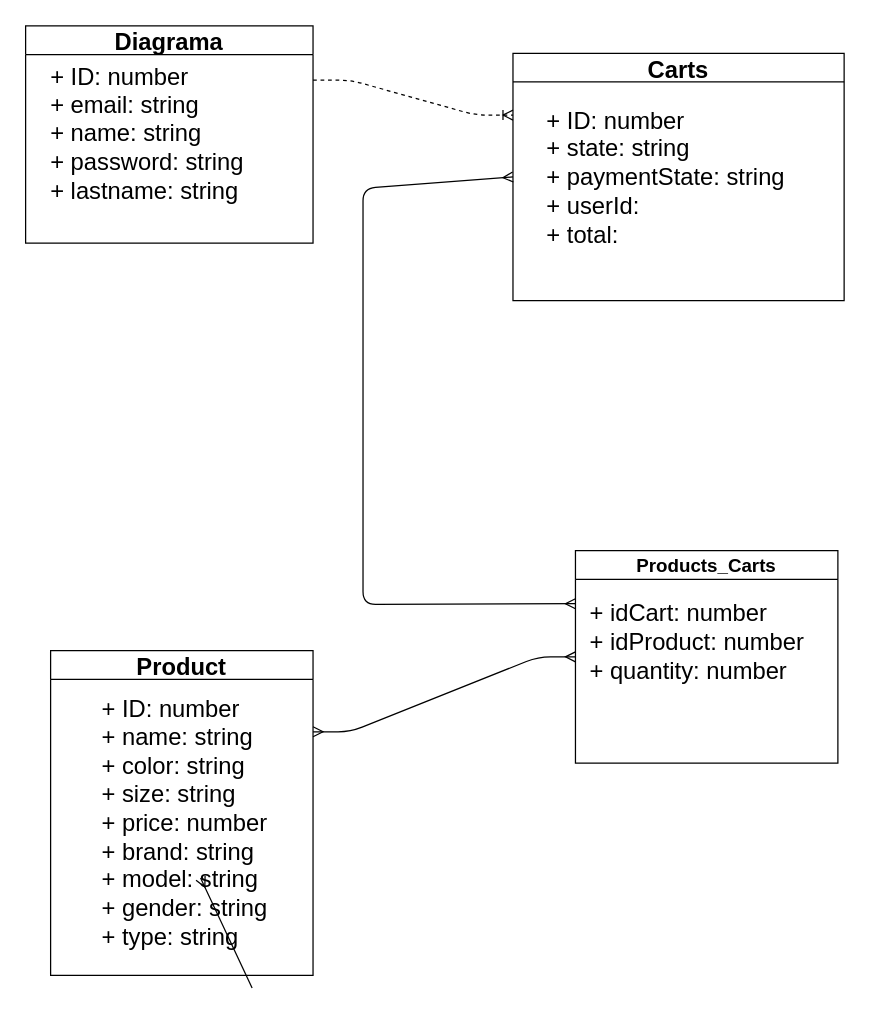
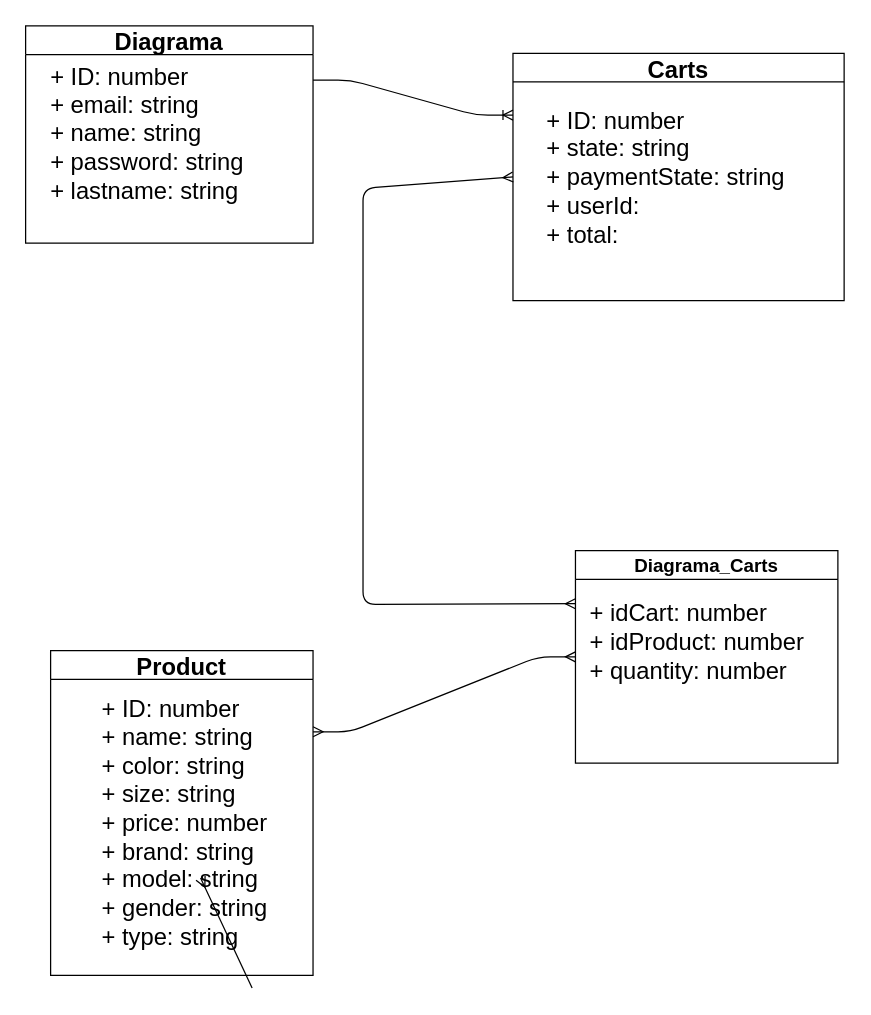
(413, 98) -> (413, 98)
(706, 566) -> (706, 566)
